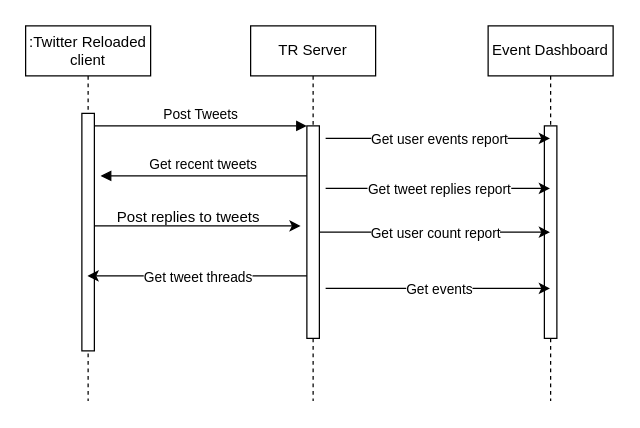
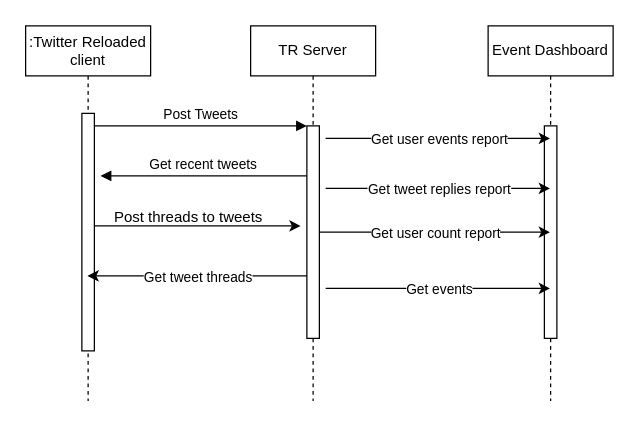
(189, 217) -> (189, 217)
